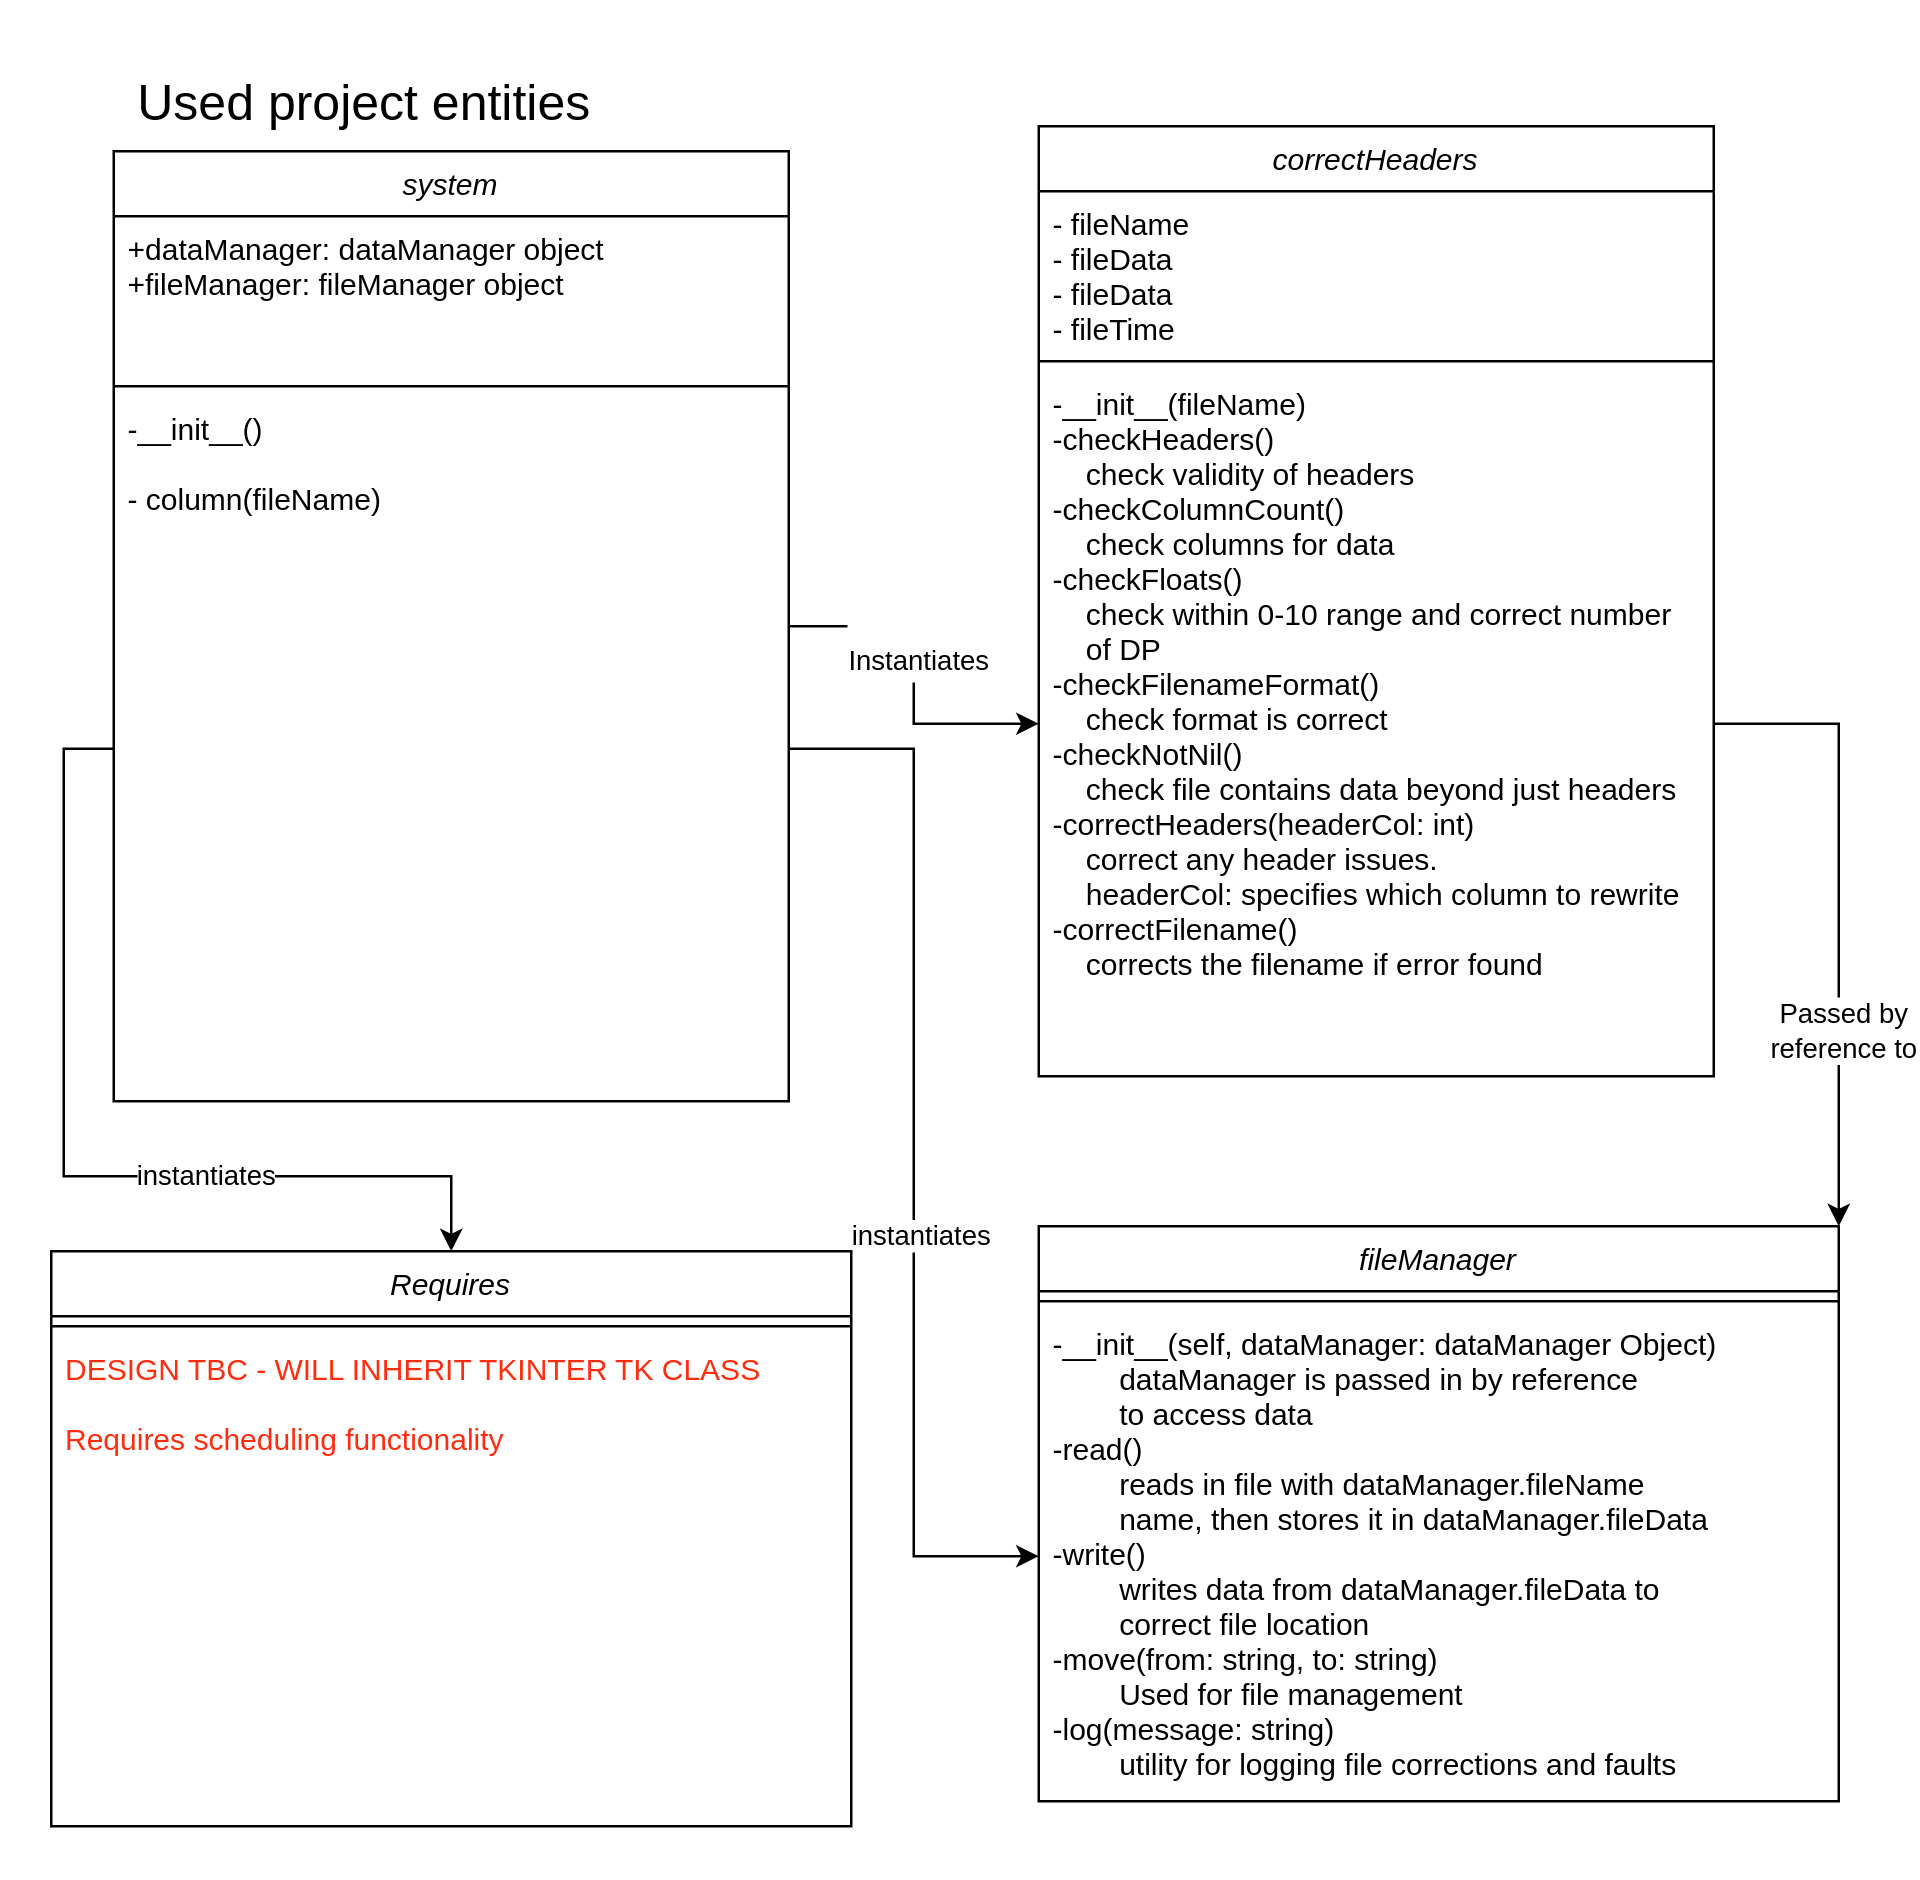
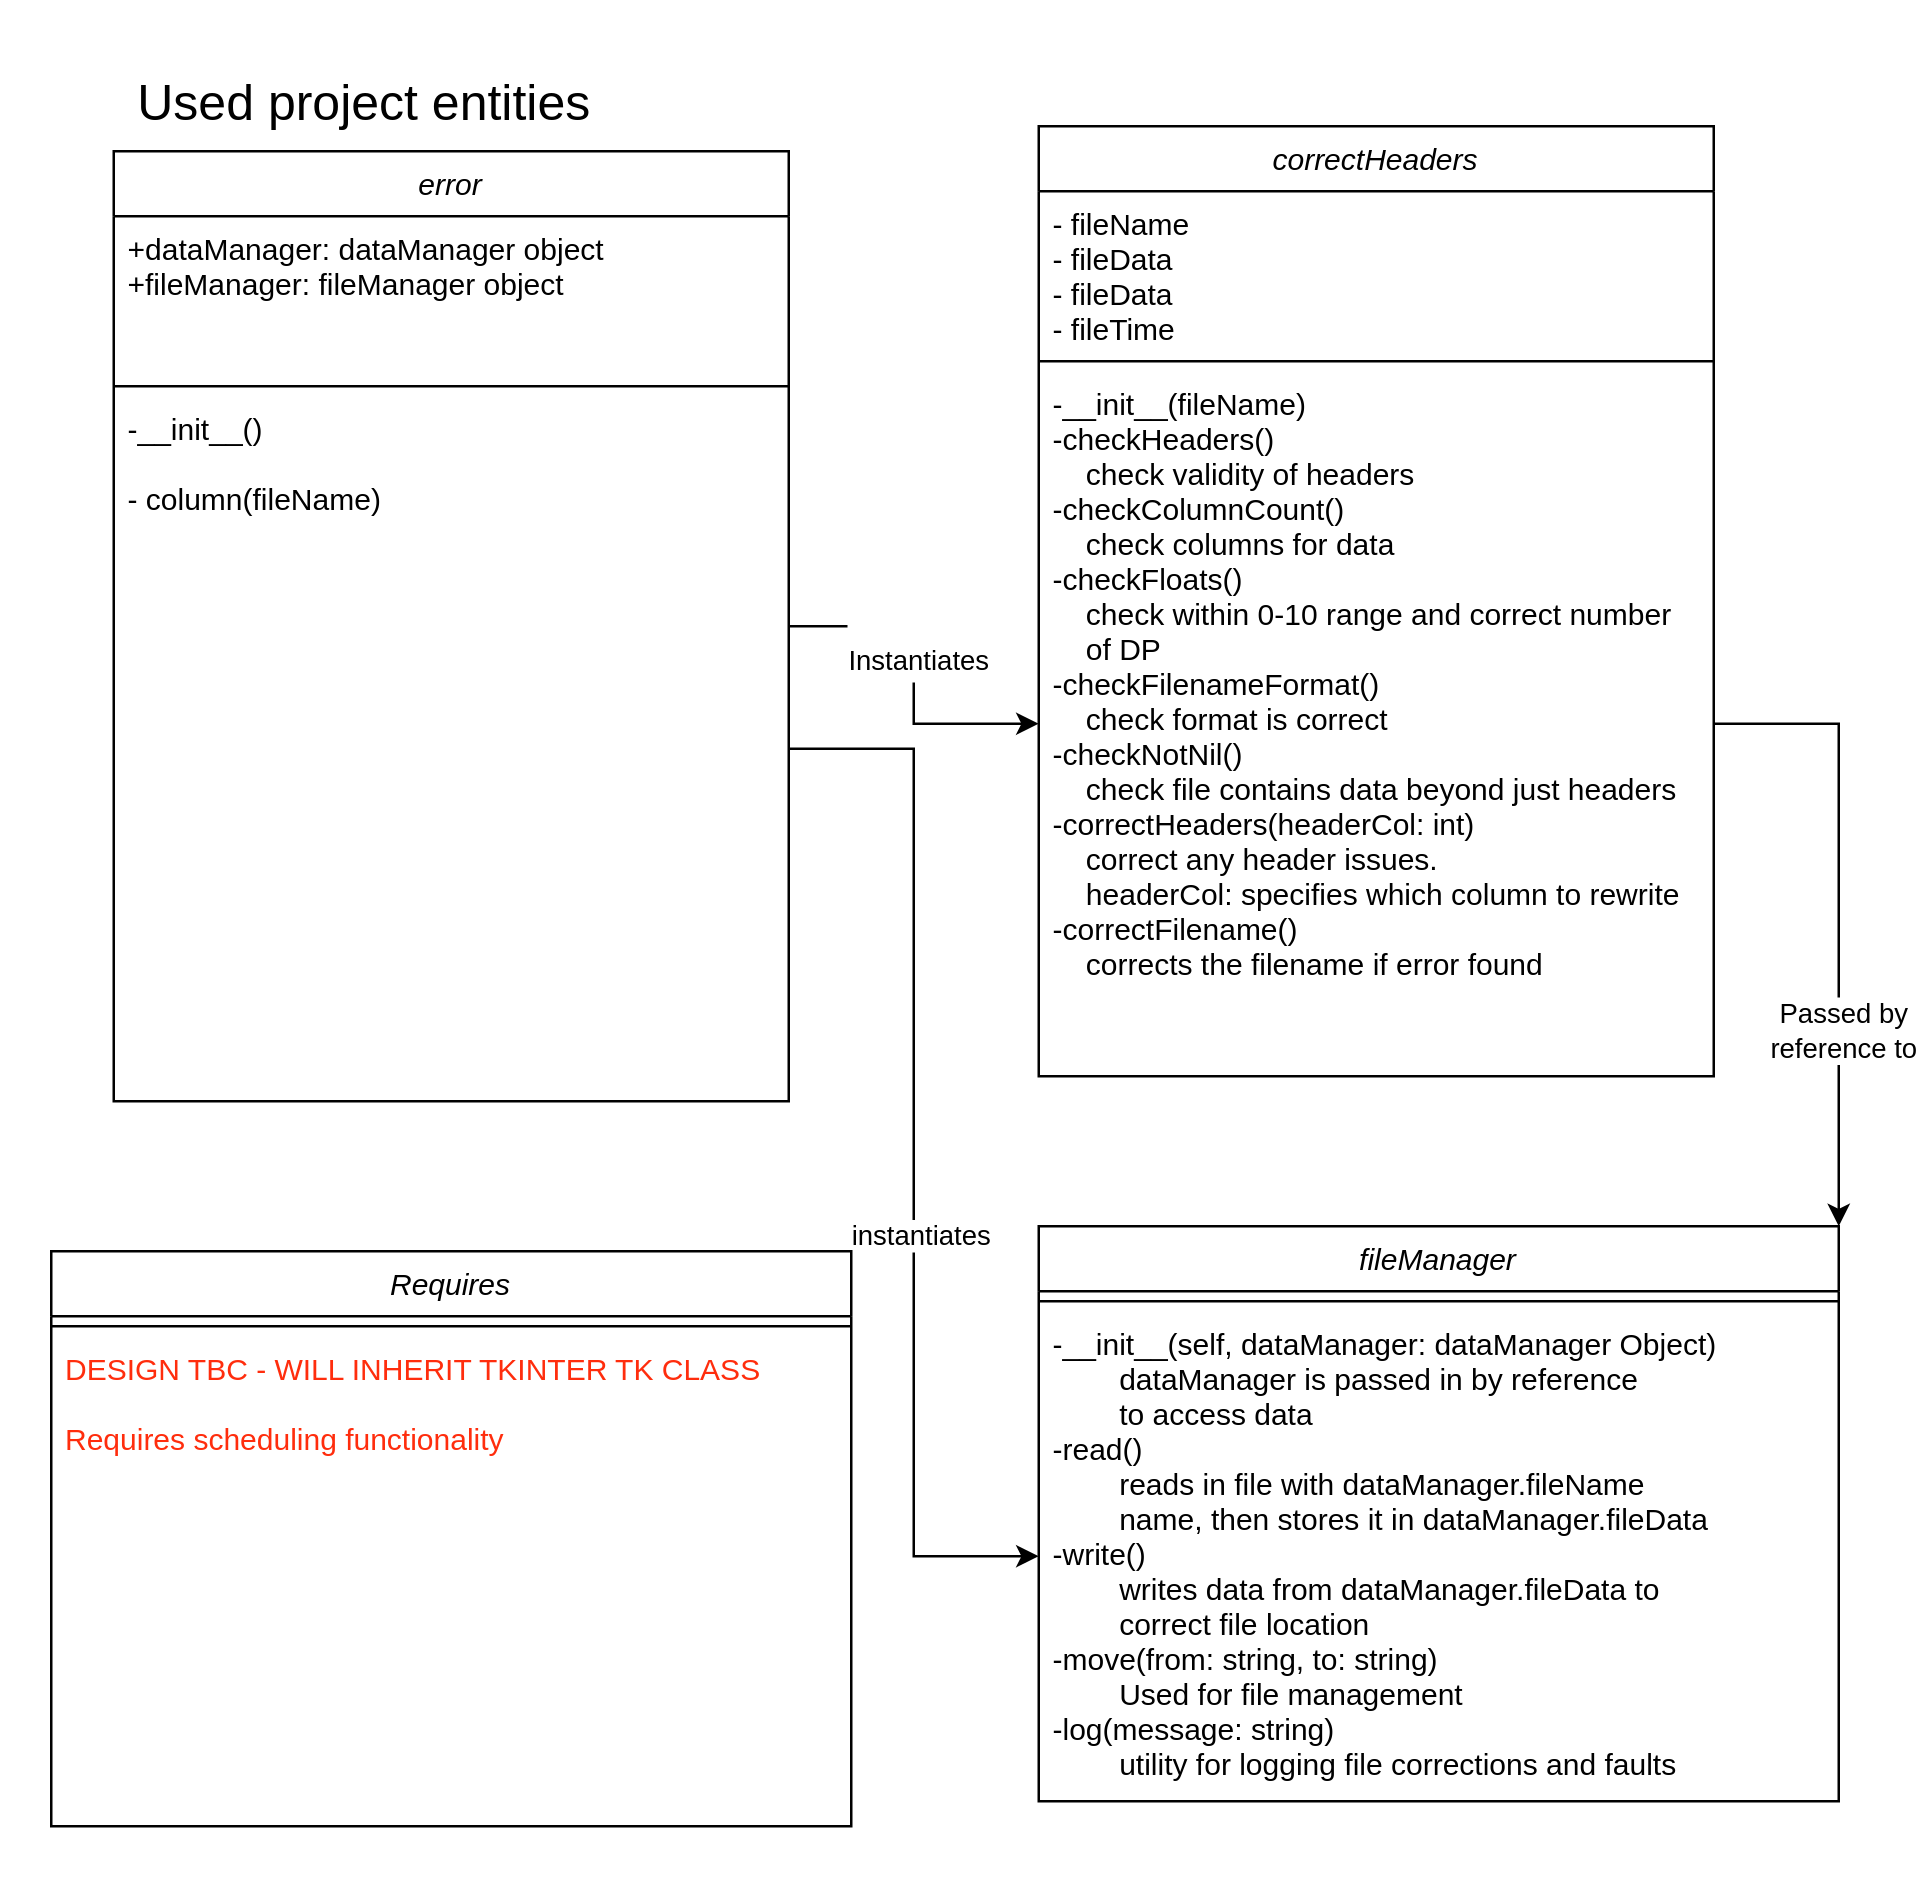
(450, 185) -> (450, 185)
(64, 1163) -> none
